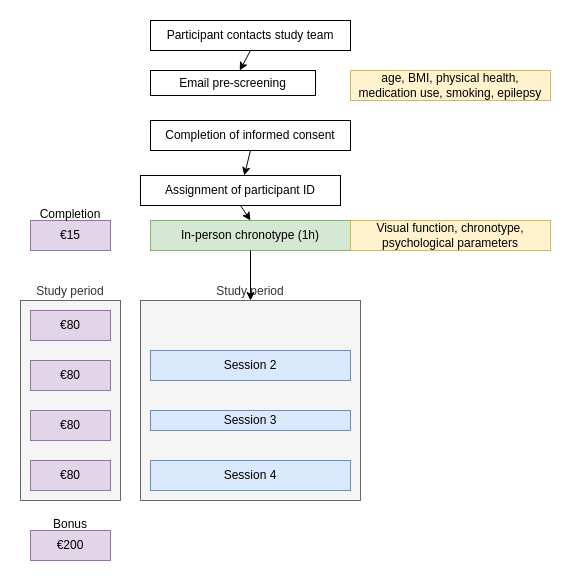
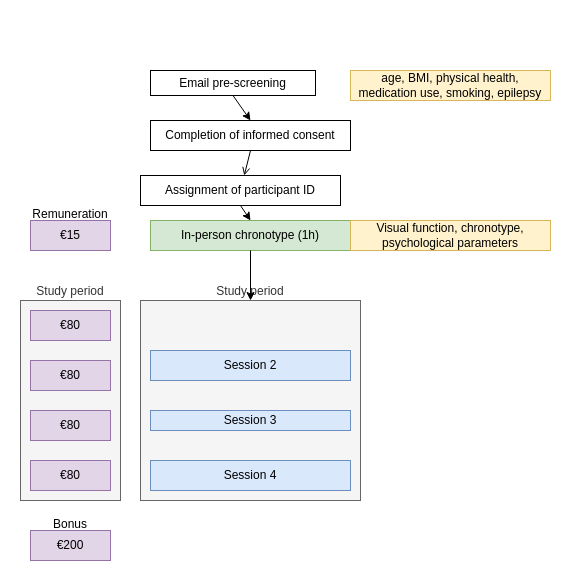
(251, 36) -> none
(247, 58) -> none
none -> (240, 105)
(246, 167) -> (246, 169)
(71, 215) -> (71, 215)
